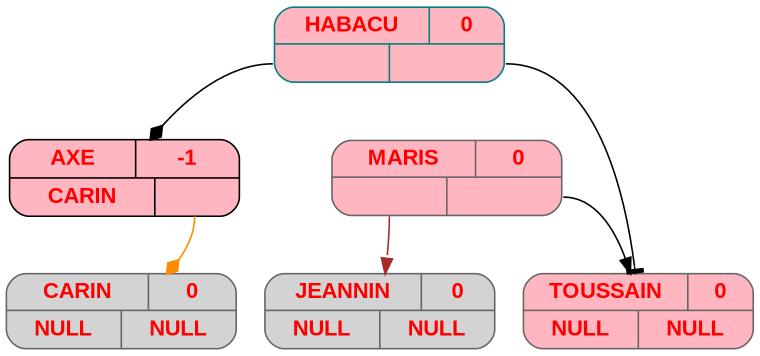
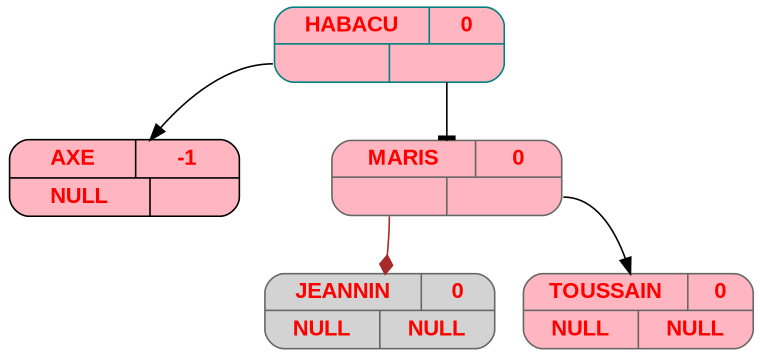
(210, 84) -> (210, 84)
(602, 141) -> (447, 108)
(82, 196) -> (80, 196)
(389, 236) -> (389, 236)
(121, 311) -> none
